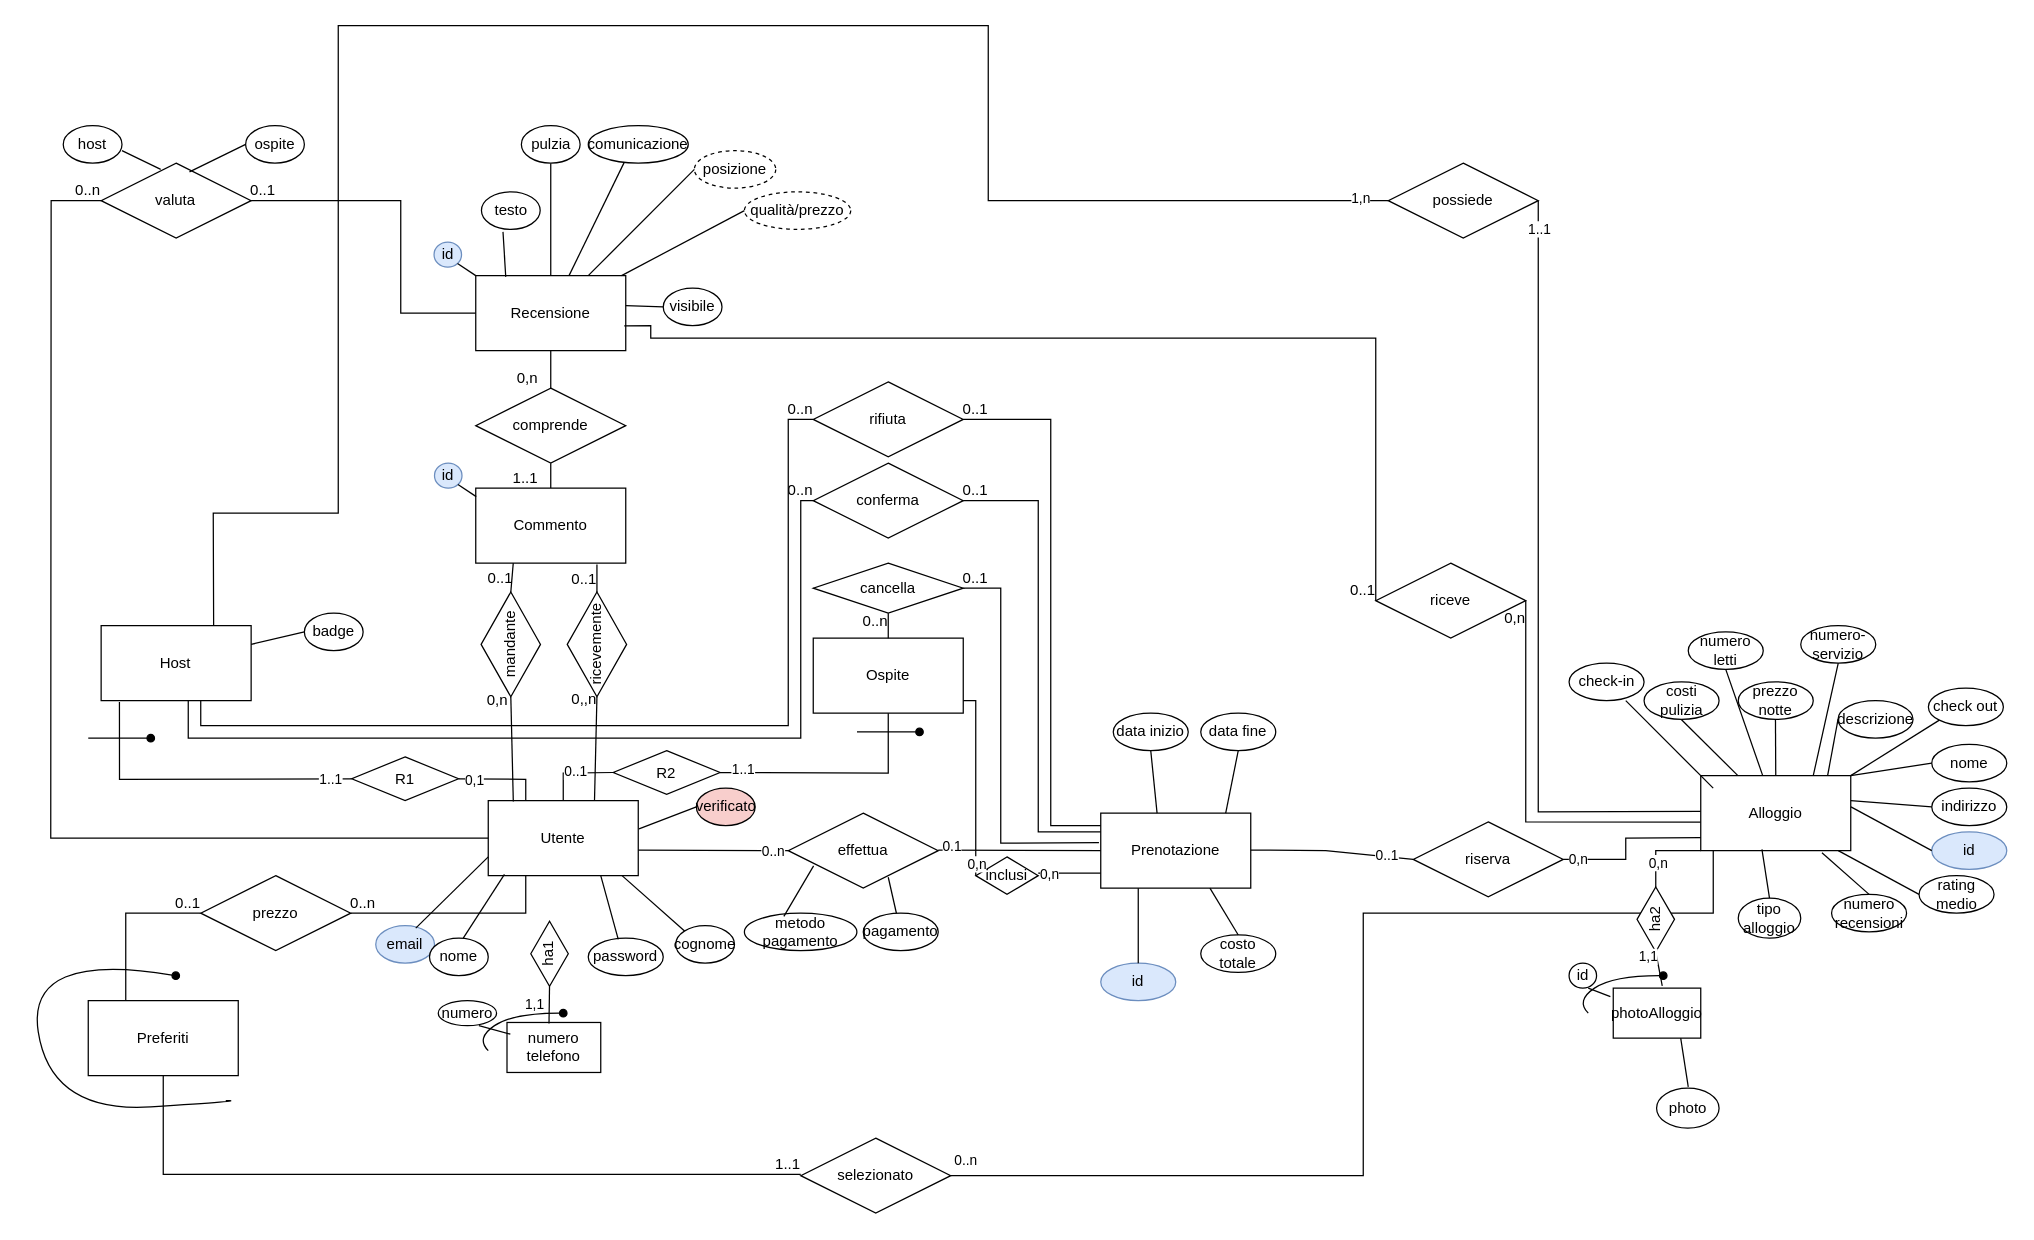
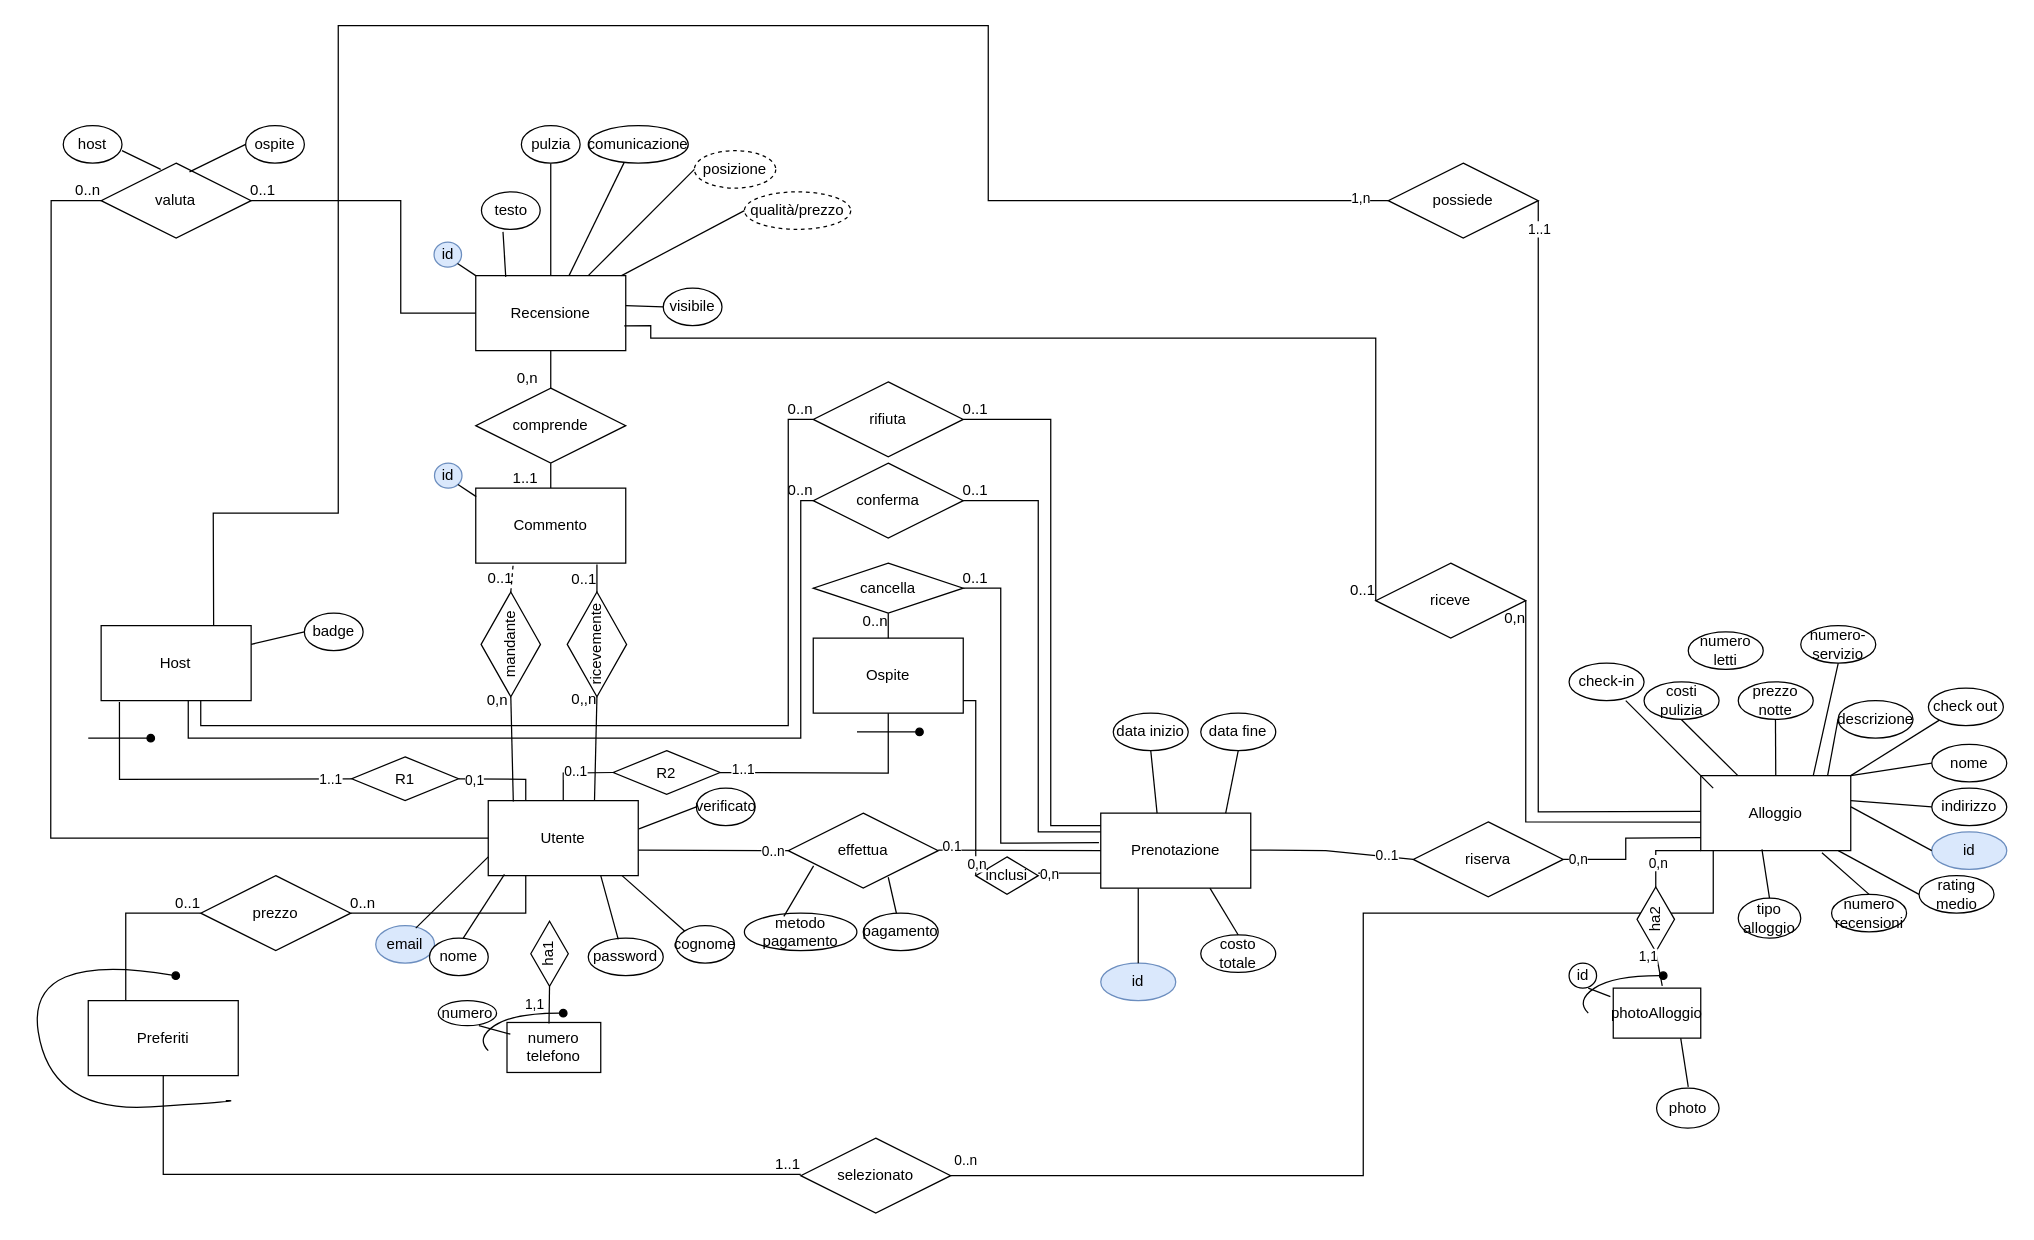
(512, 577) -> (512, 577)
(1744, 723) -> none
(726, 807) -> (726, 807)
